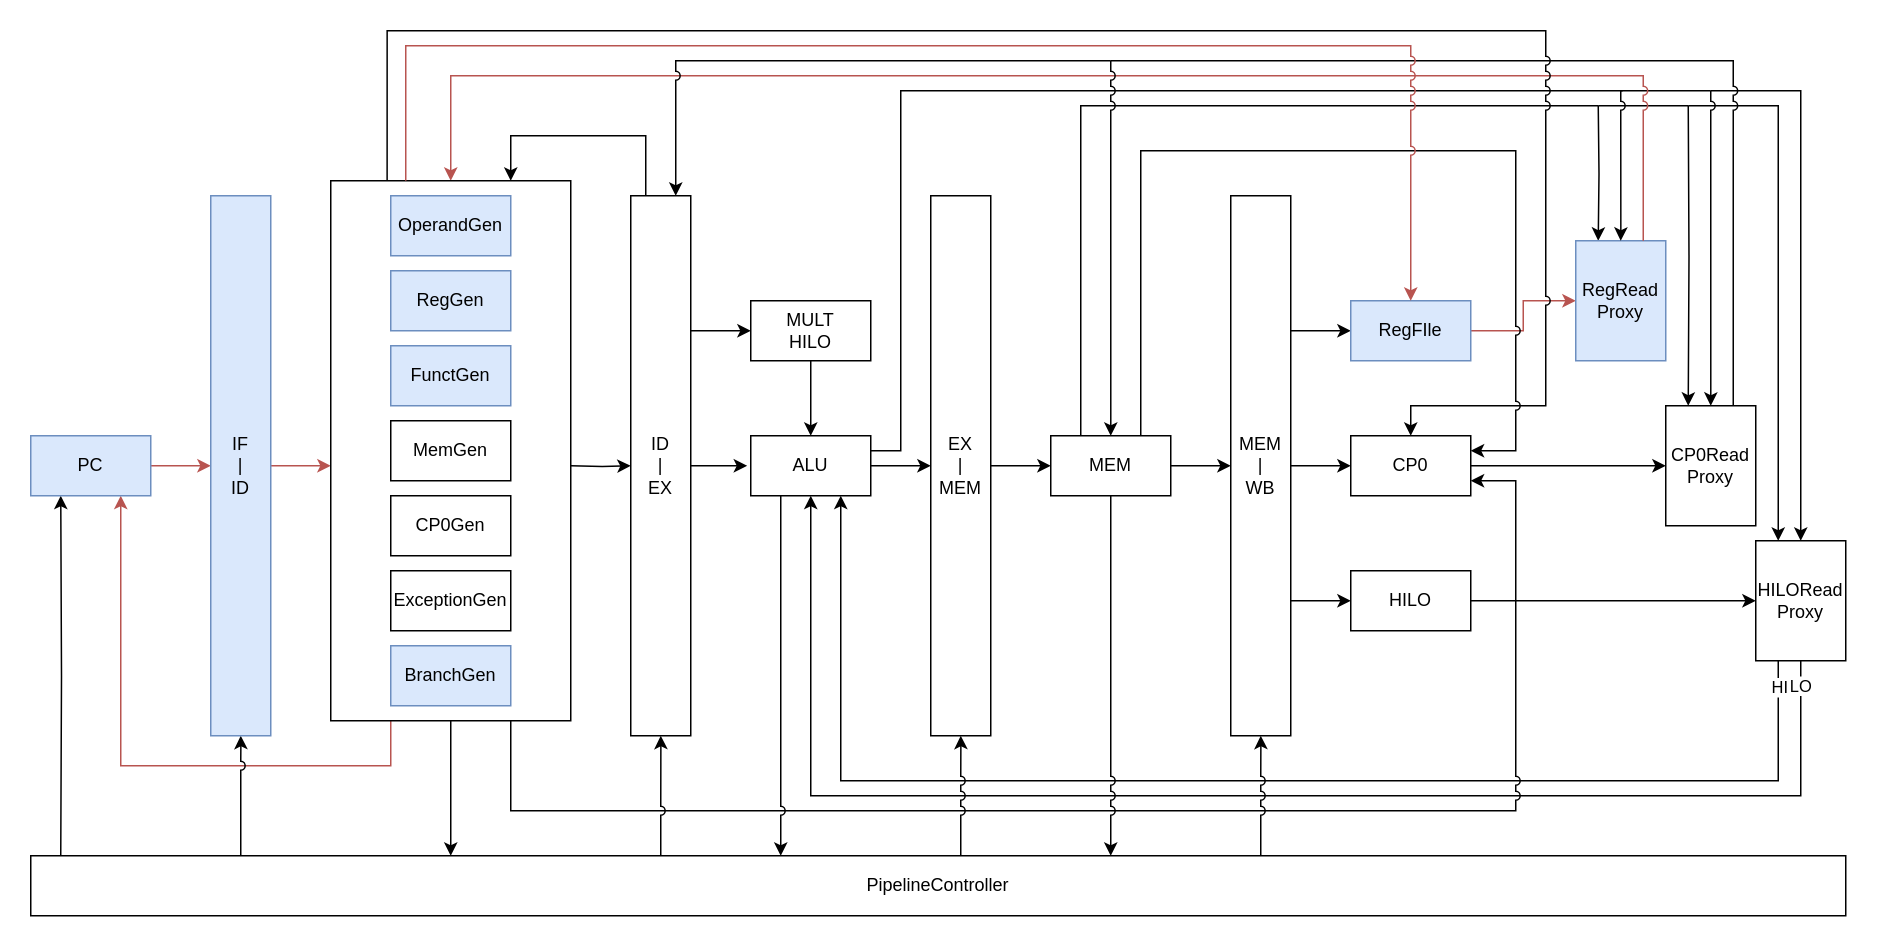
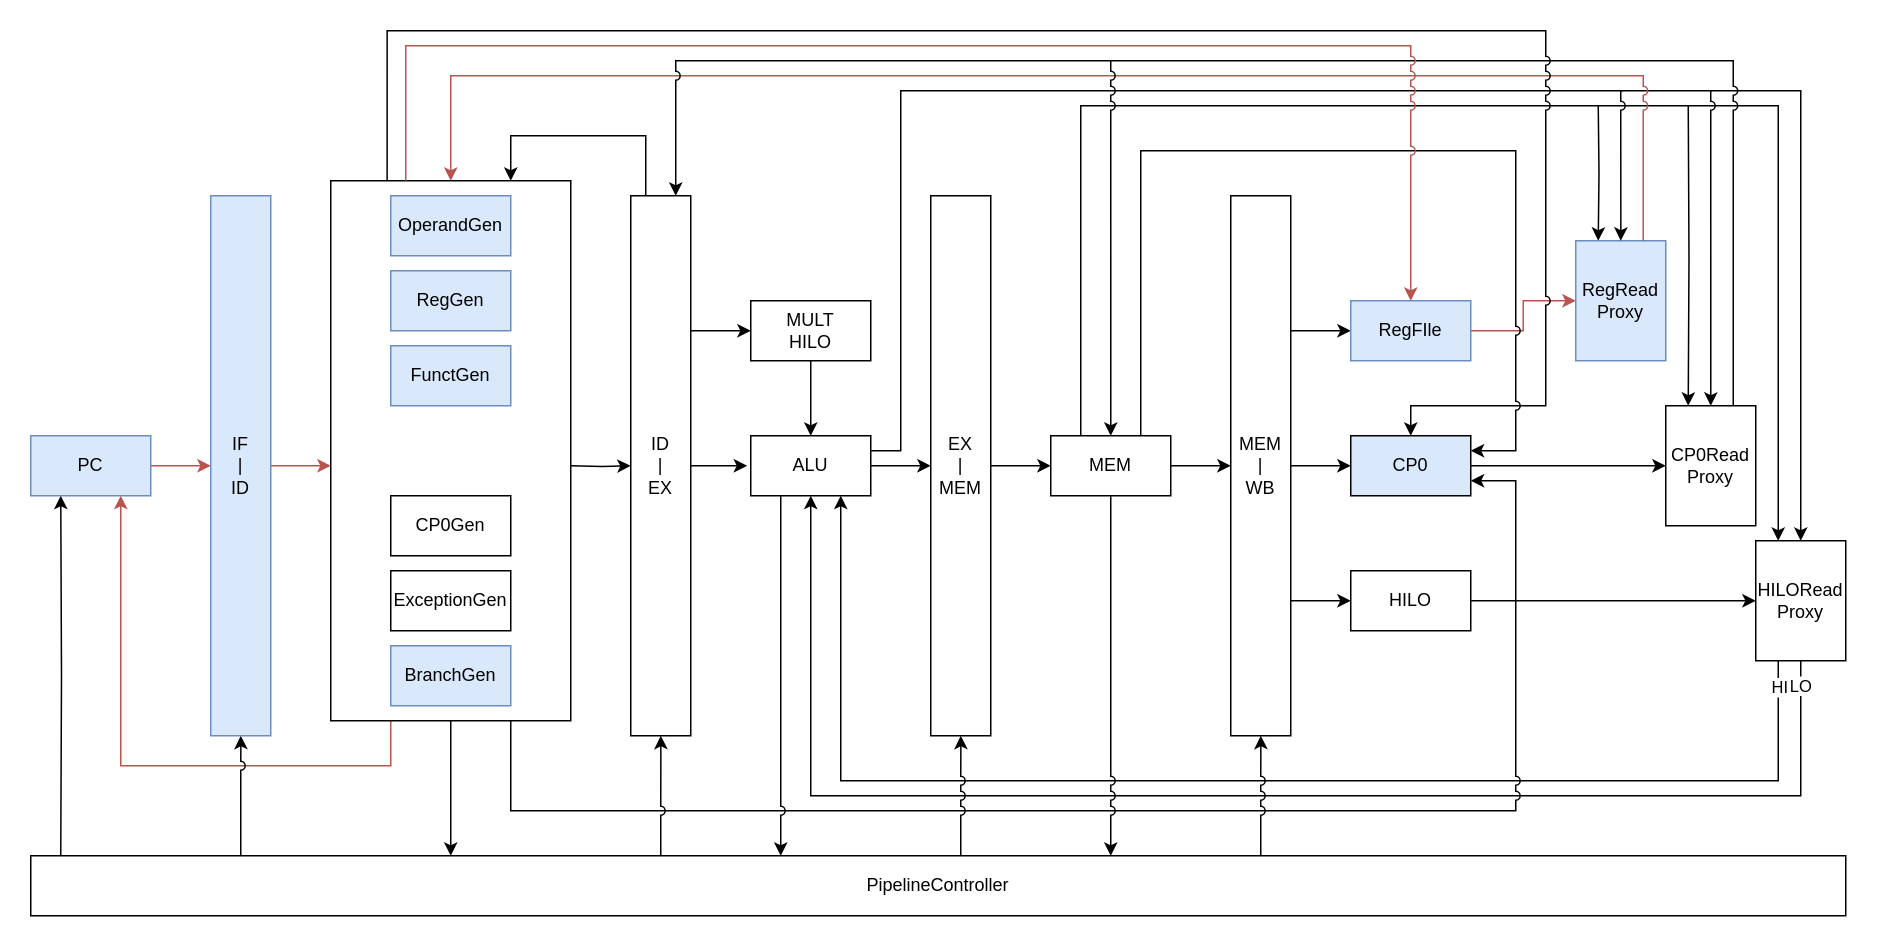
(451, 451) -> none
(1411, 466) -> (1411, 466)
